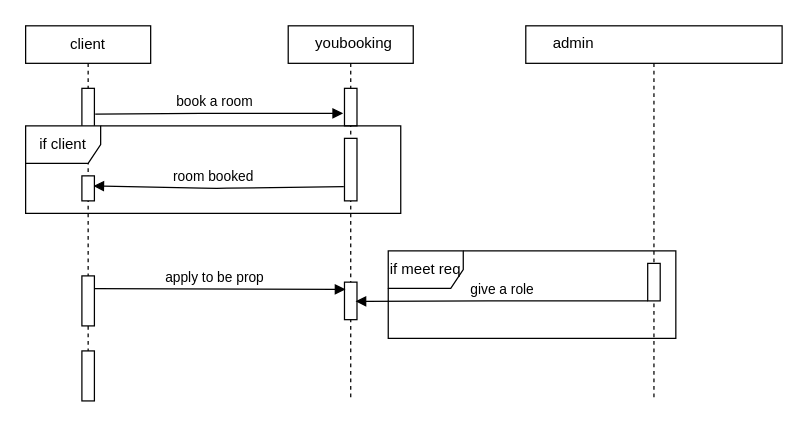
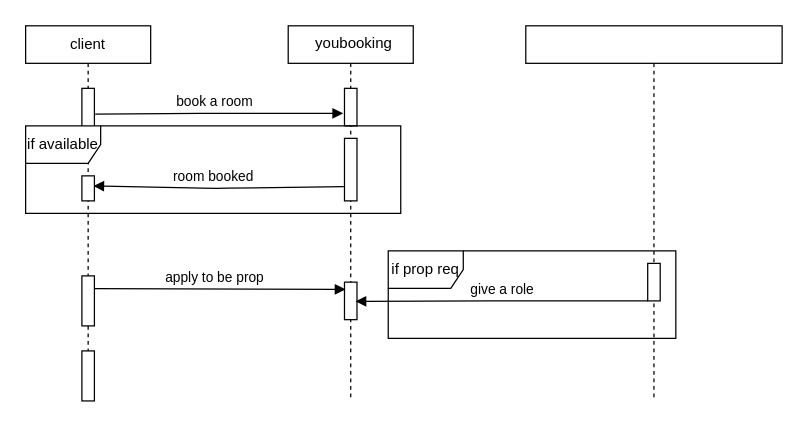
(607, 38) -> none
(63, 144) -> (63, 144)
(426, 269) -> (426, 269)
